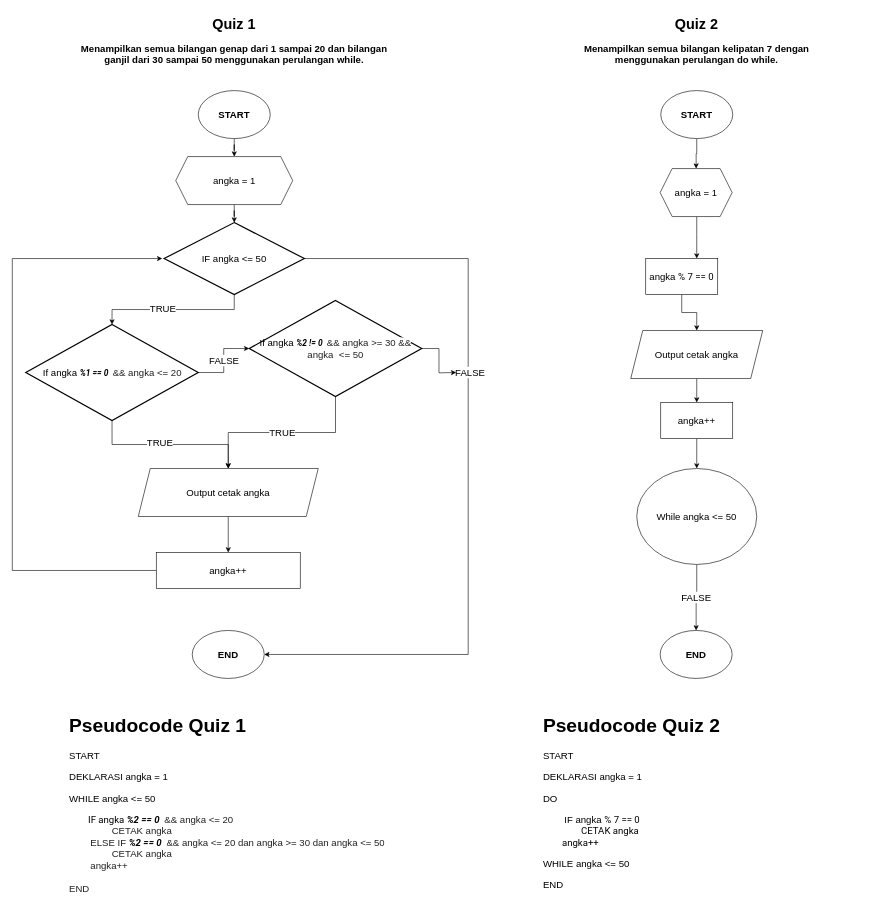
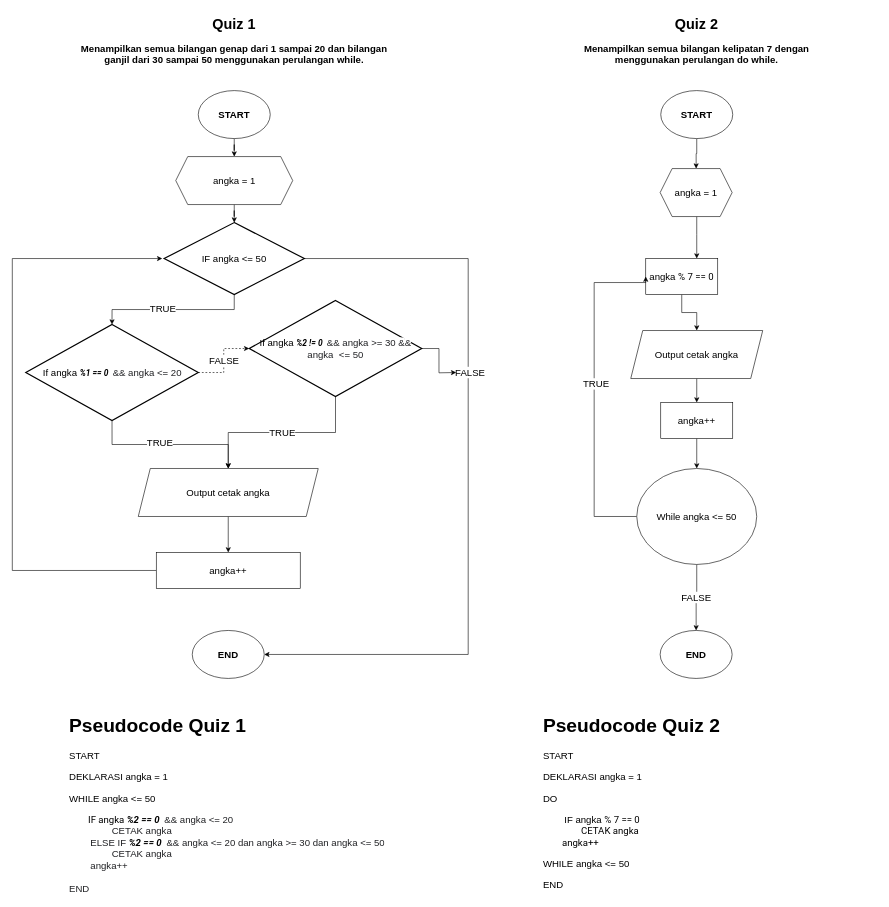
none -> (620, 282)
(215, 372) -> (215, 372)
